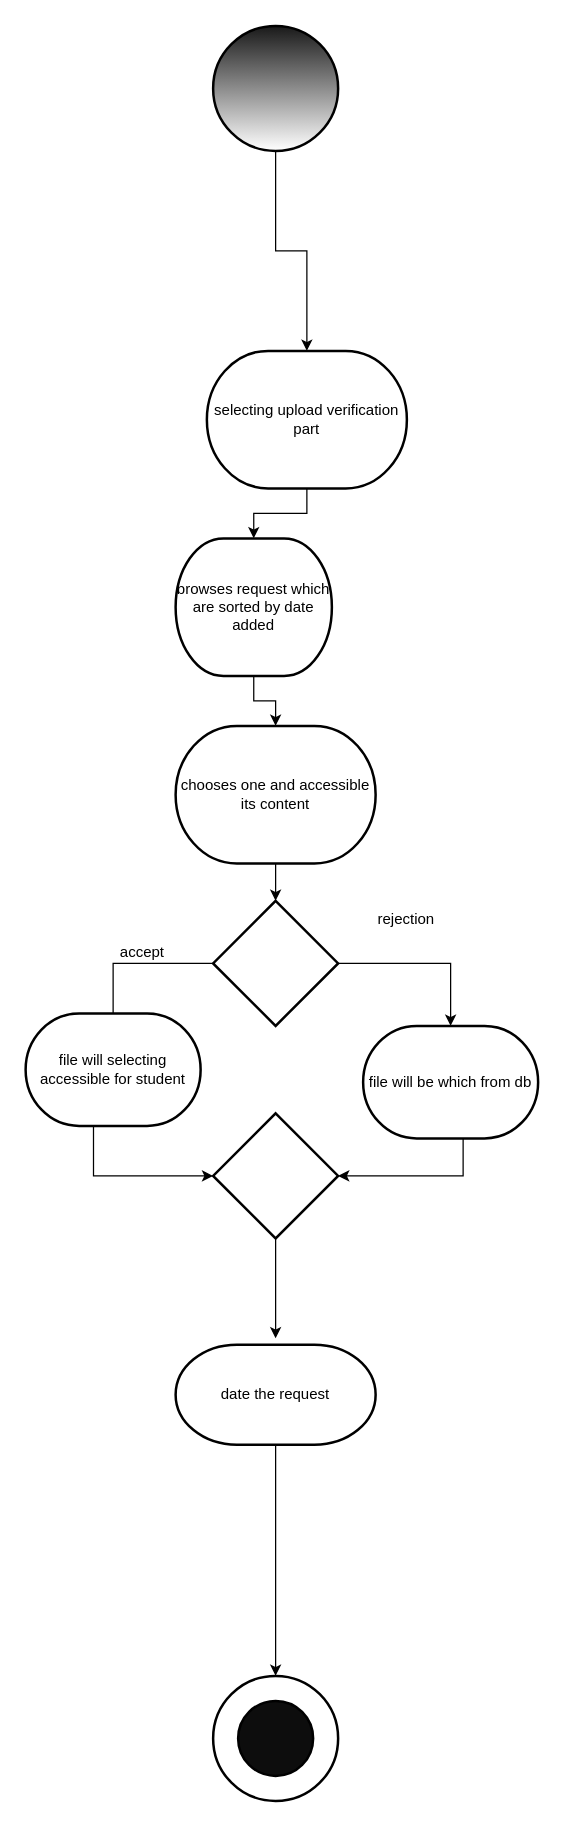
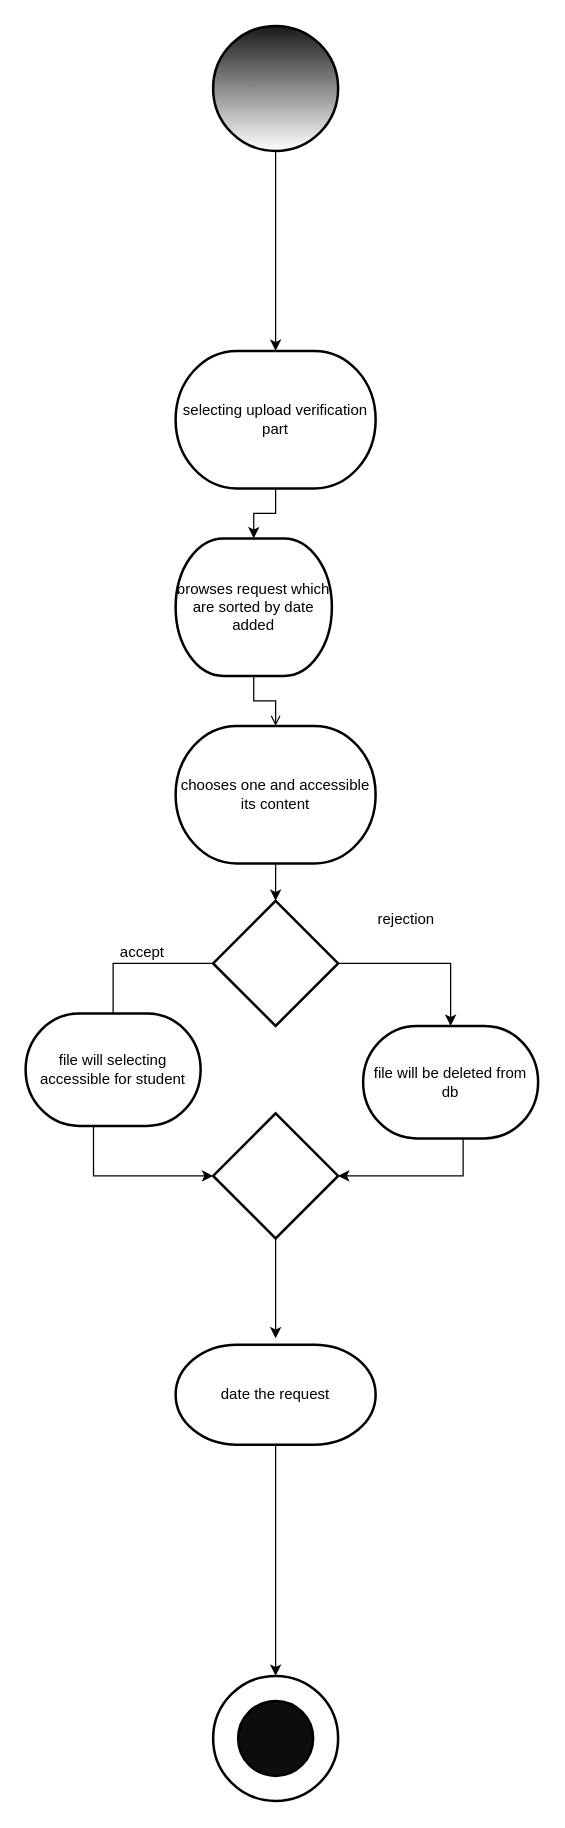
(307, 419) -> (276, 419)
(276, 716) -> (276, 718)
(451, 1082) -> (451, 1082)
